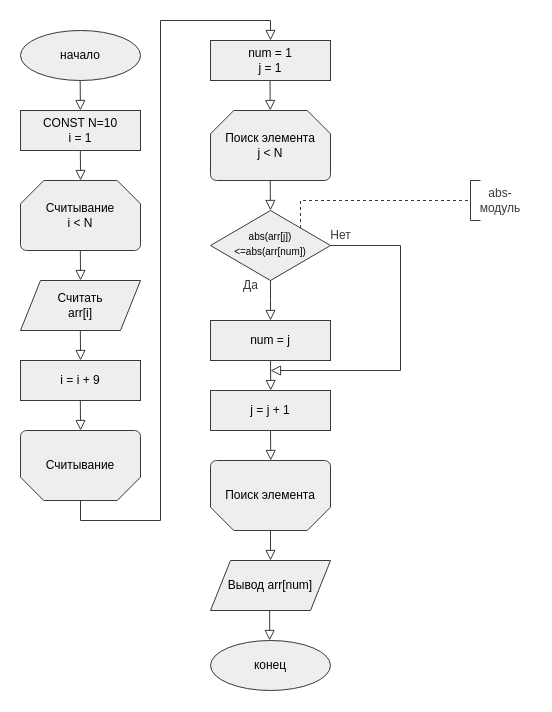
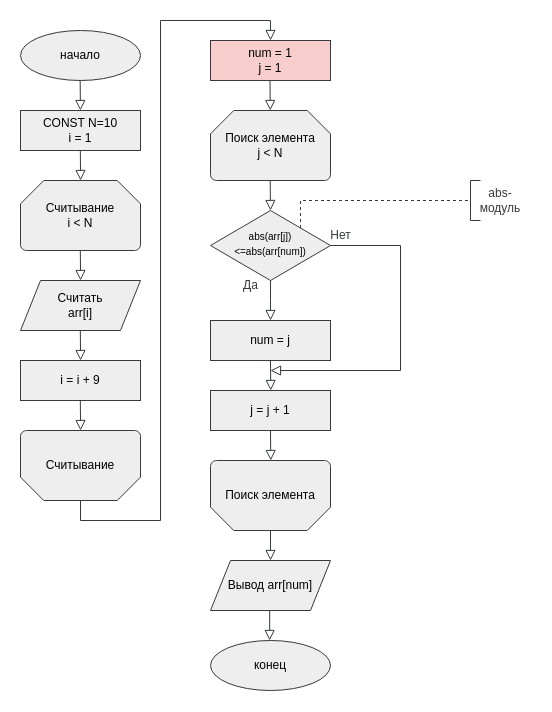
(271, 61) -> (271, 61)
